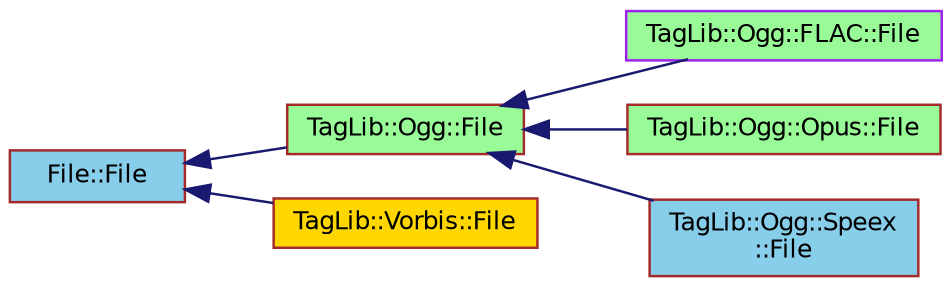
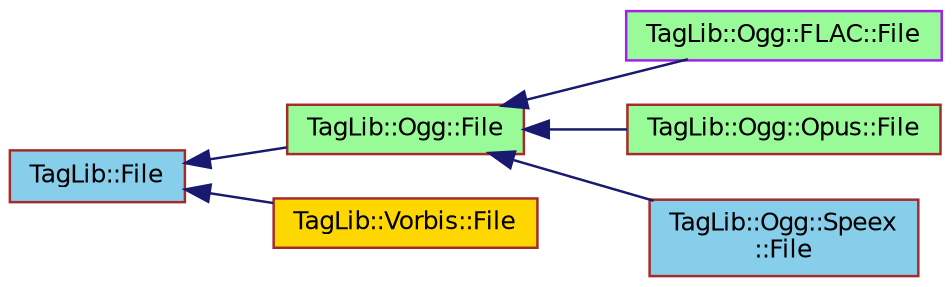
(97, 176) -> (97, 176)
